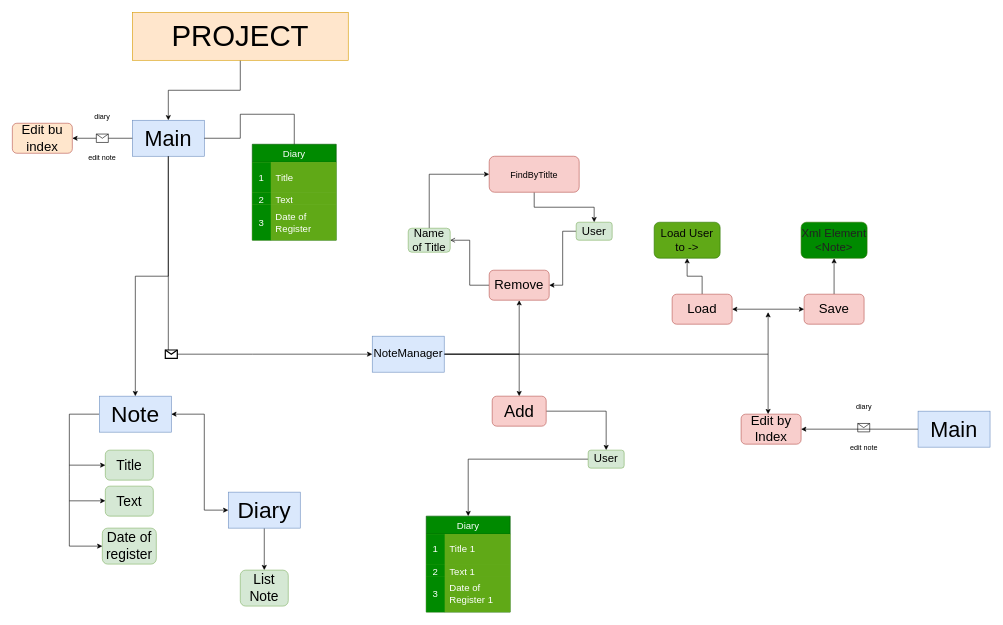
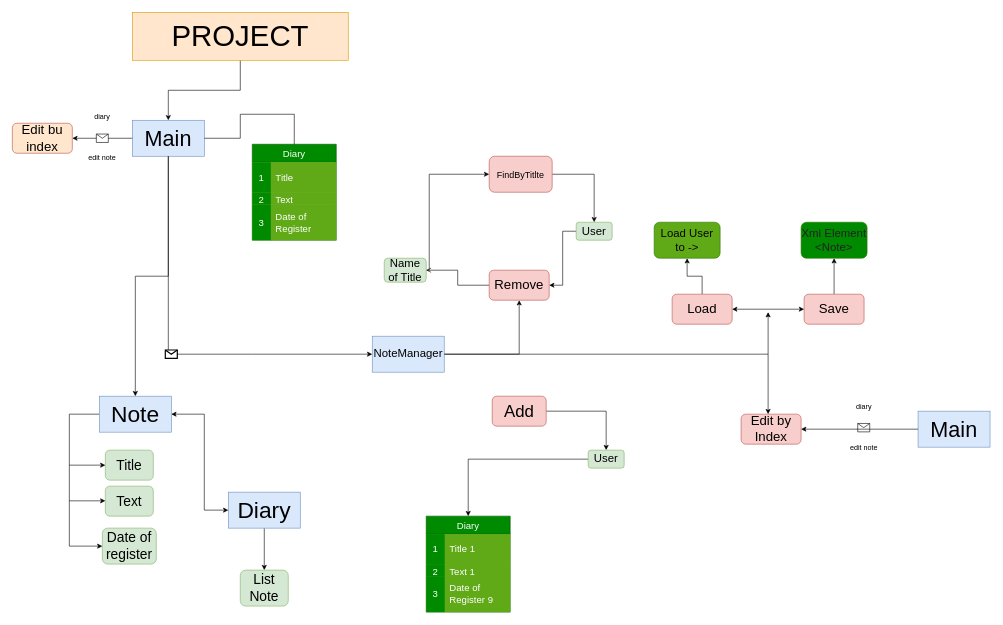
(534, 174) -> (521, 174)
(429, 240) -> (405, 270)
(519, 390) -> none
(480, 594) -> (480, 594)
